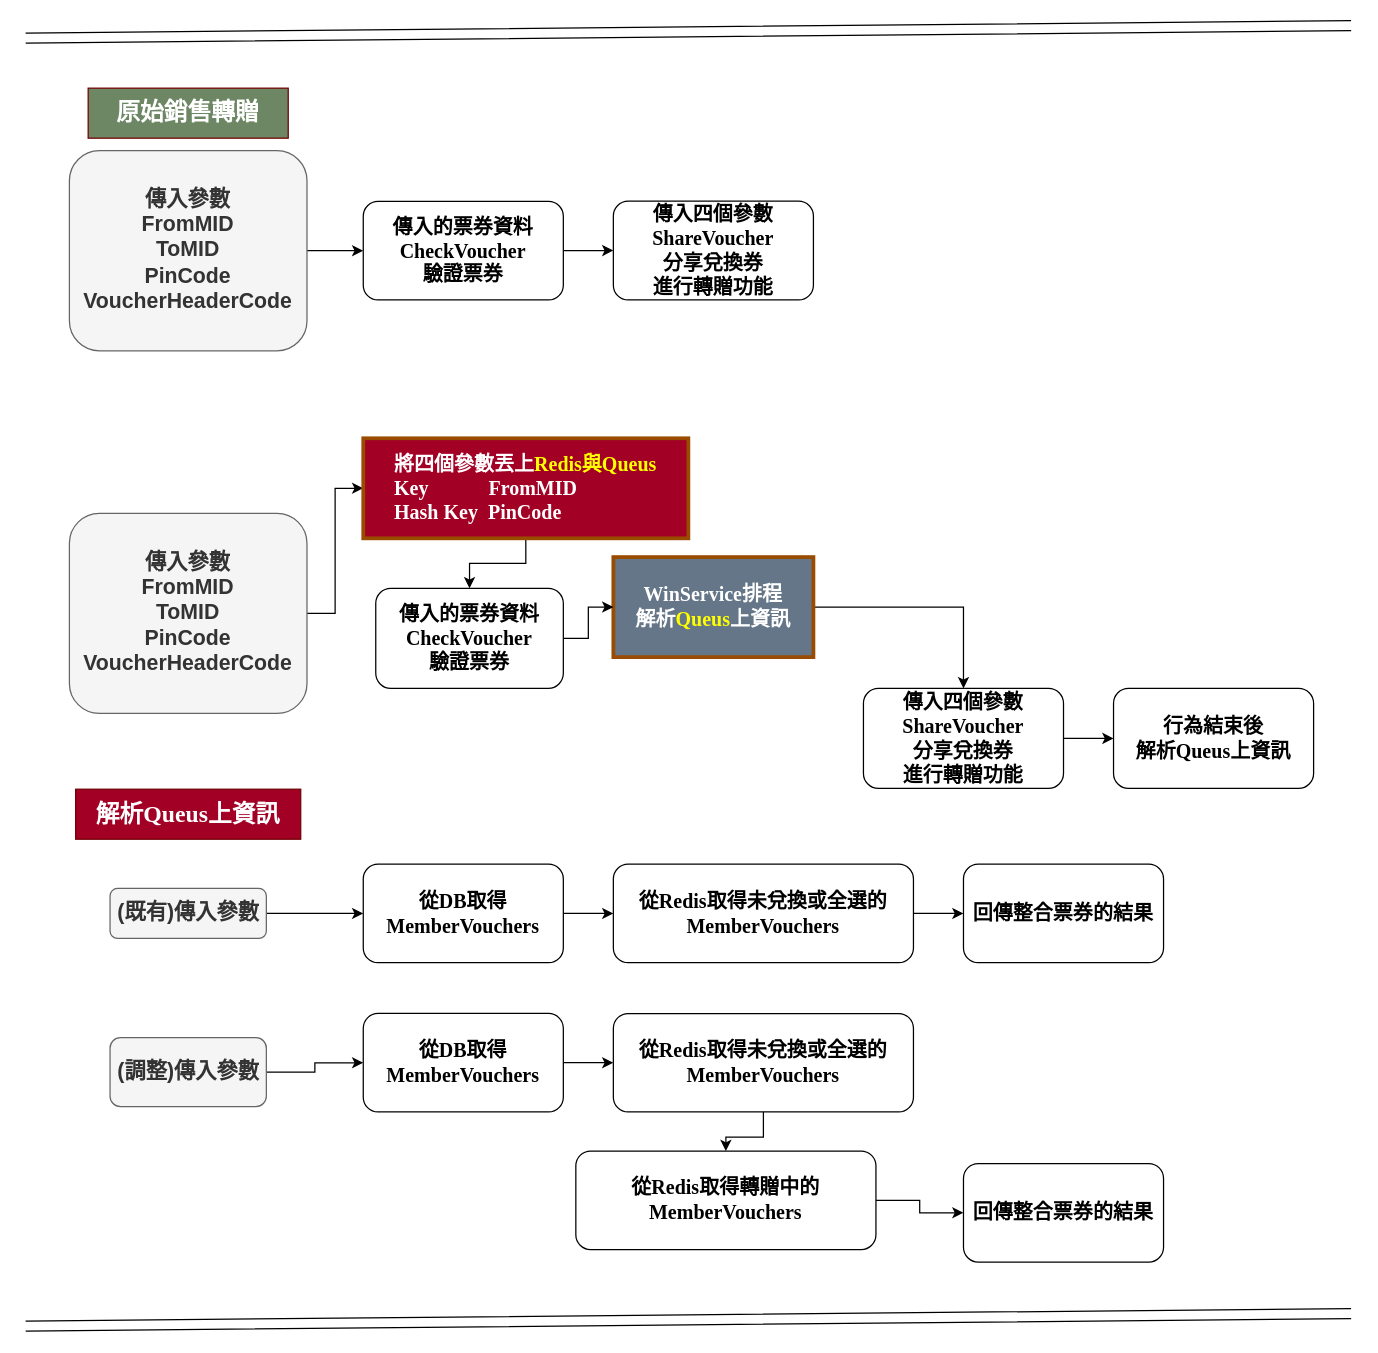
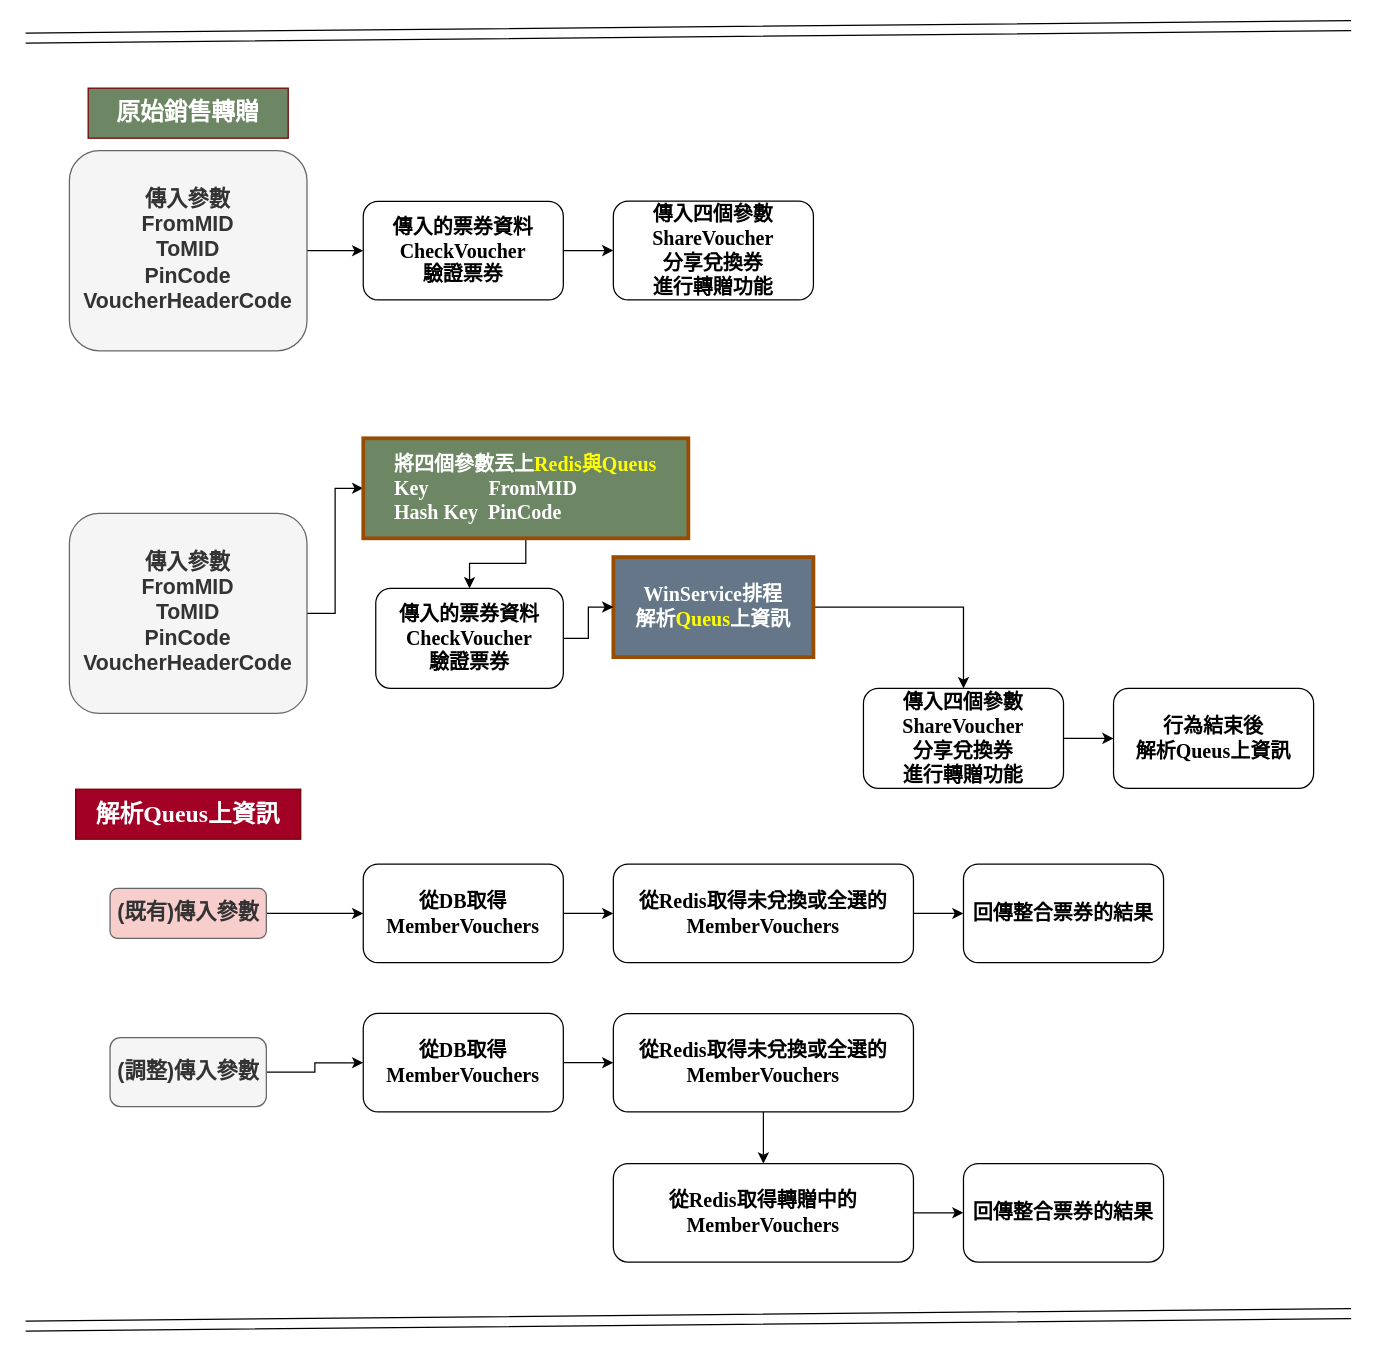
(526, 488) -> (526, 488)
(188, 913) -> (188, 913)
(726, 1200) -> (763, 1212)
